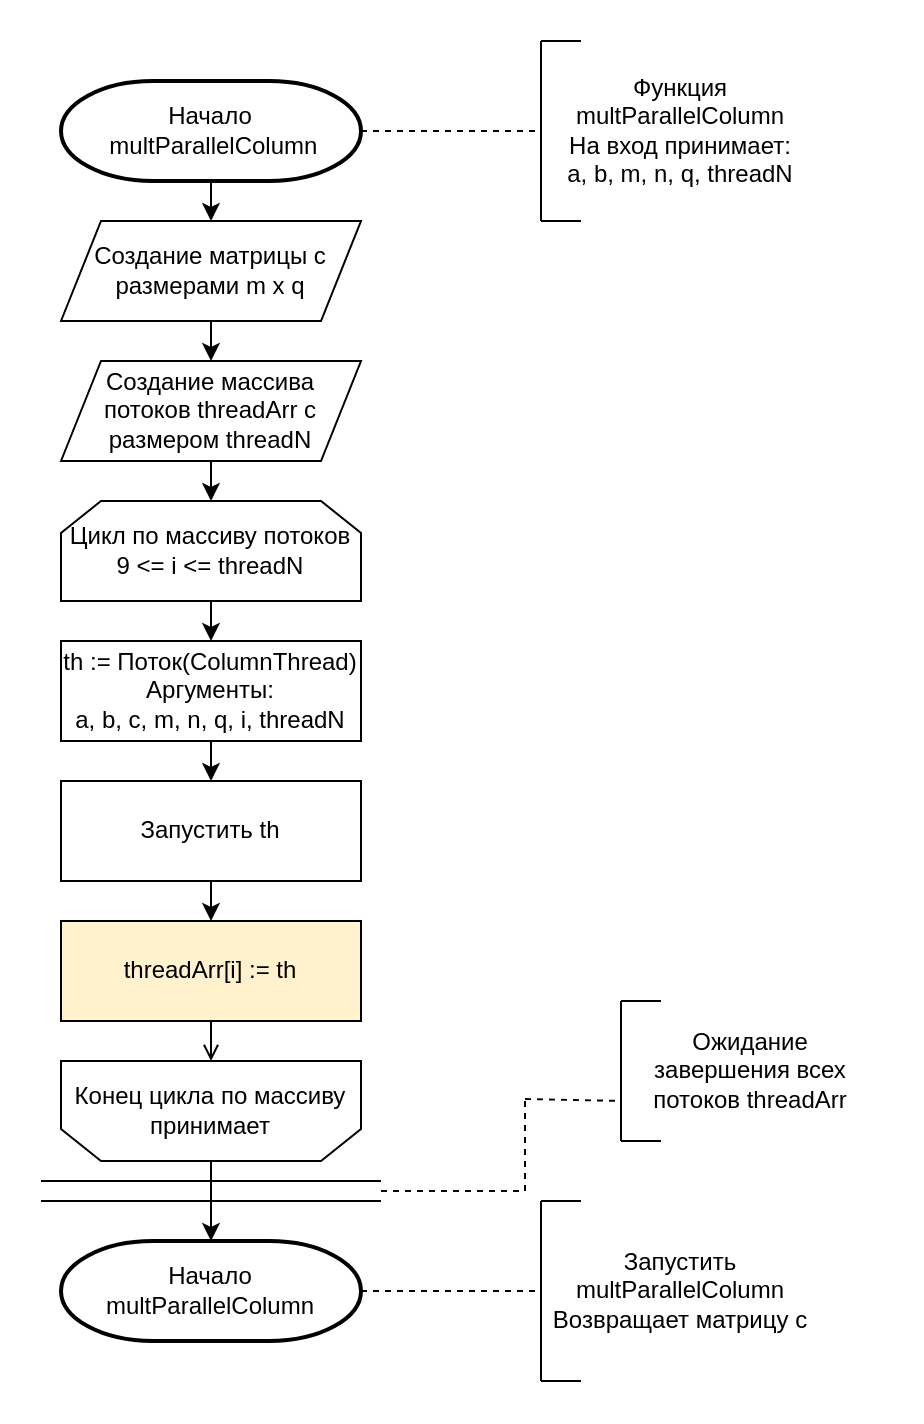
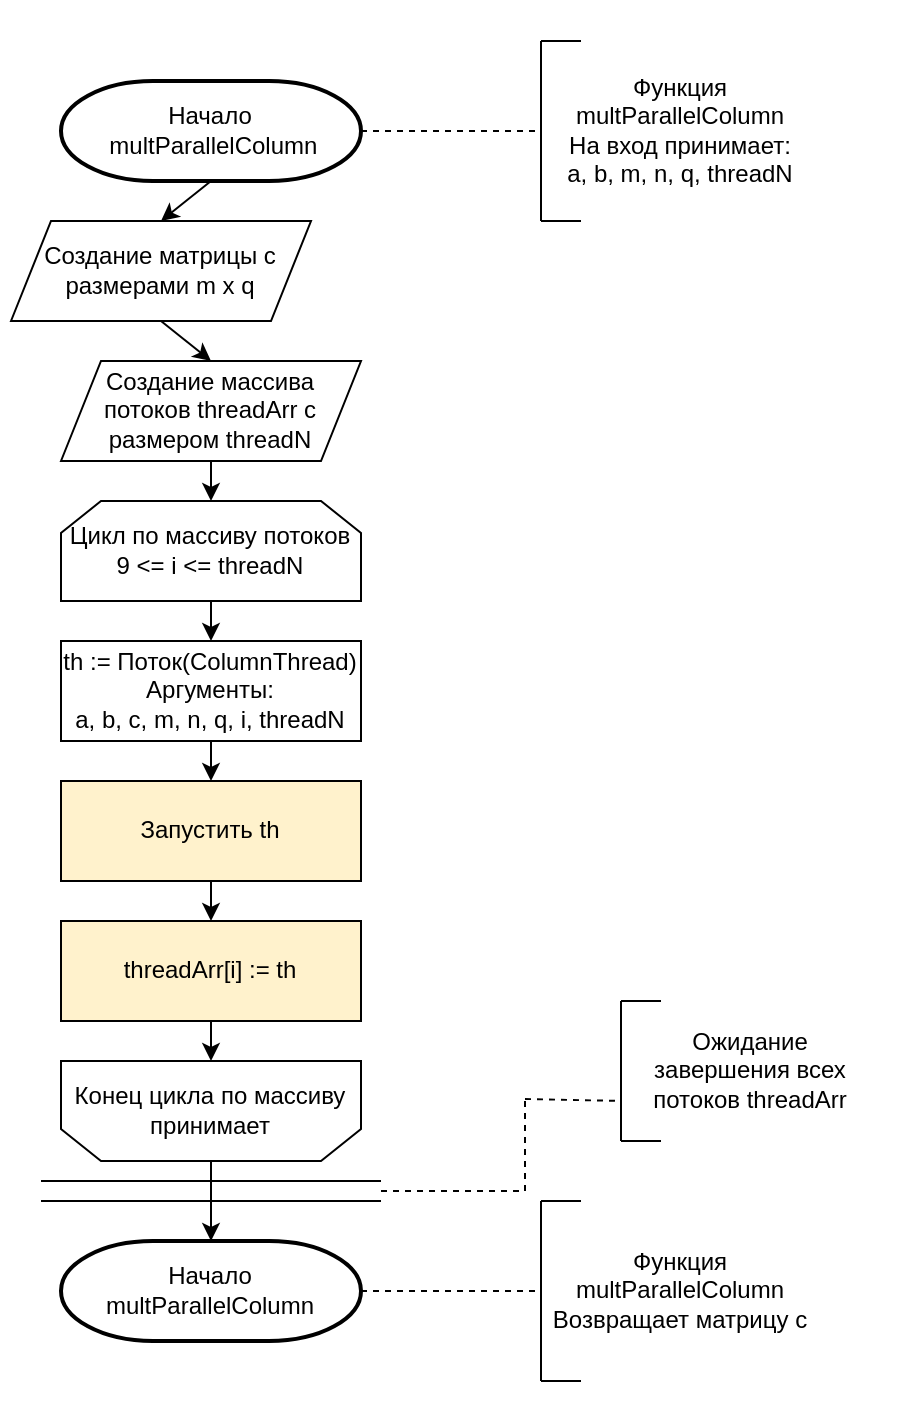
(211, 271) -> (161, 271)
(211, 831) -> (211, 831)
(211, 1049) -> (211, 1046)
(681, 1291) -> (681, 1291)
